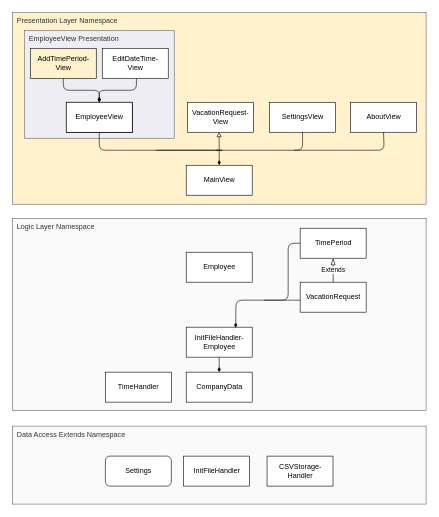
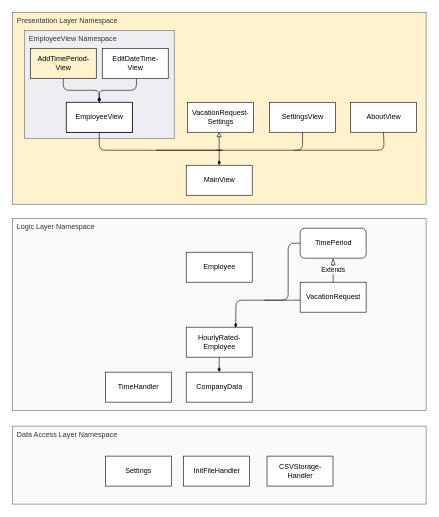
(76, 39) -> (71, 39)
(221, 117) -> (221, 117)
(333, 243) -> (333, 243)
(220, 342) -> (220, 342)
(73, 435) -> (69, 435)
(138, 471) -> (138, 471)
